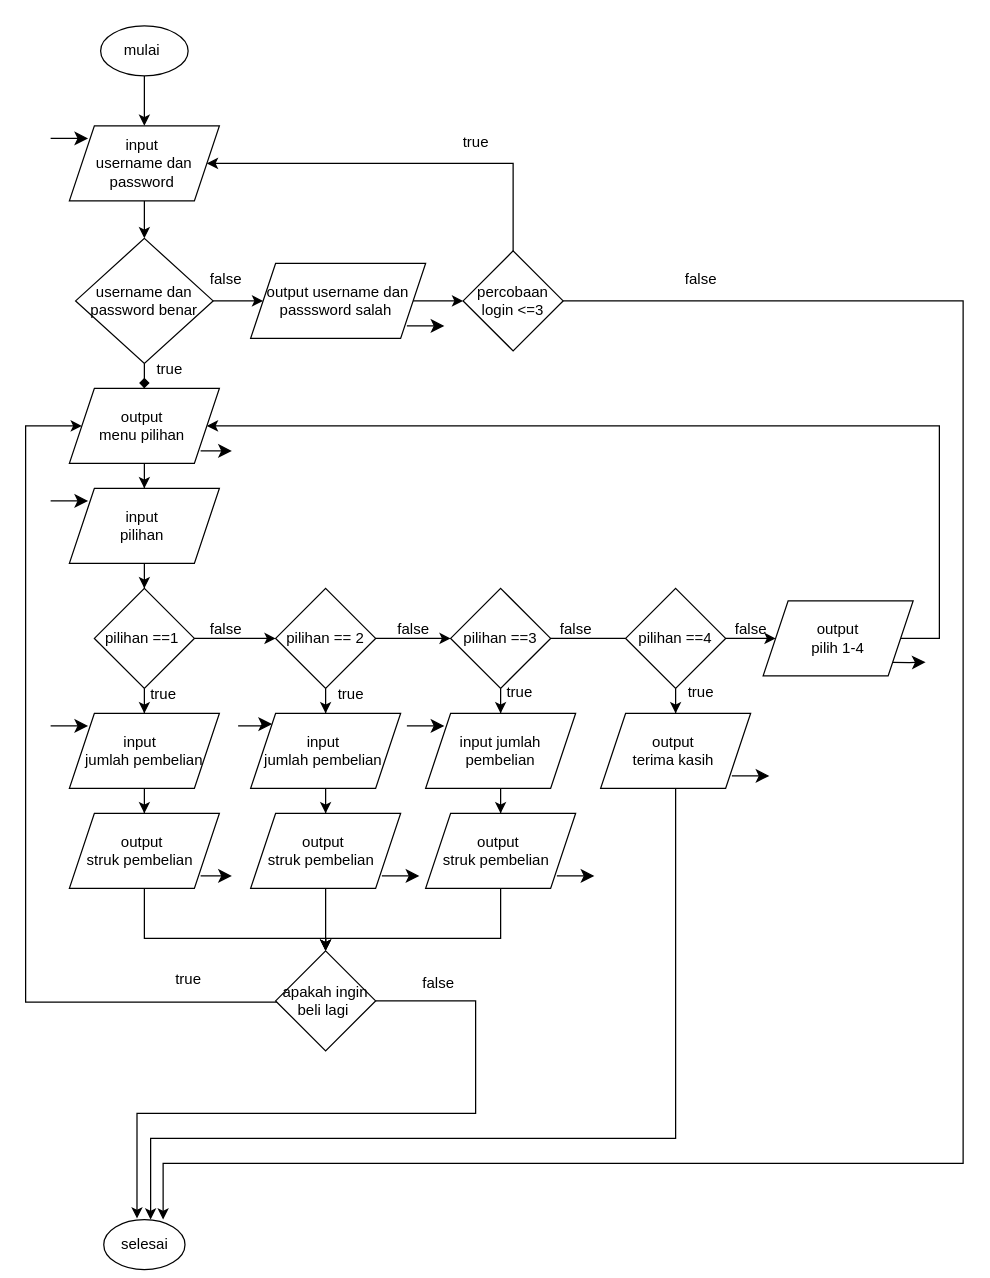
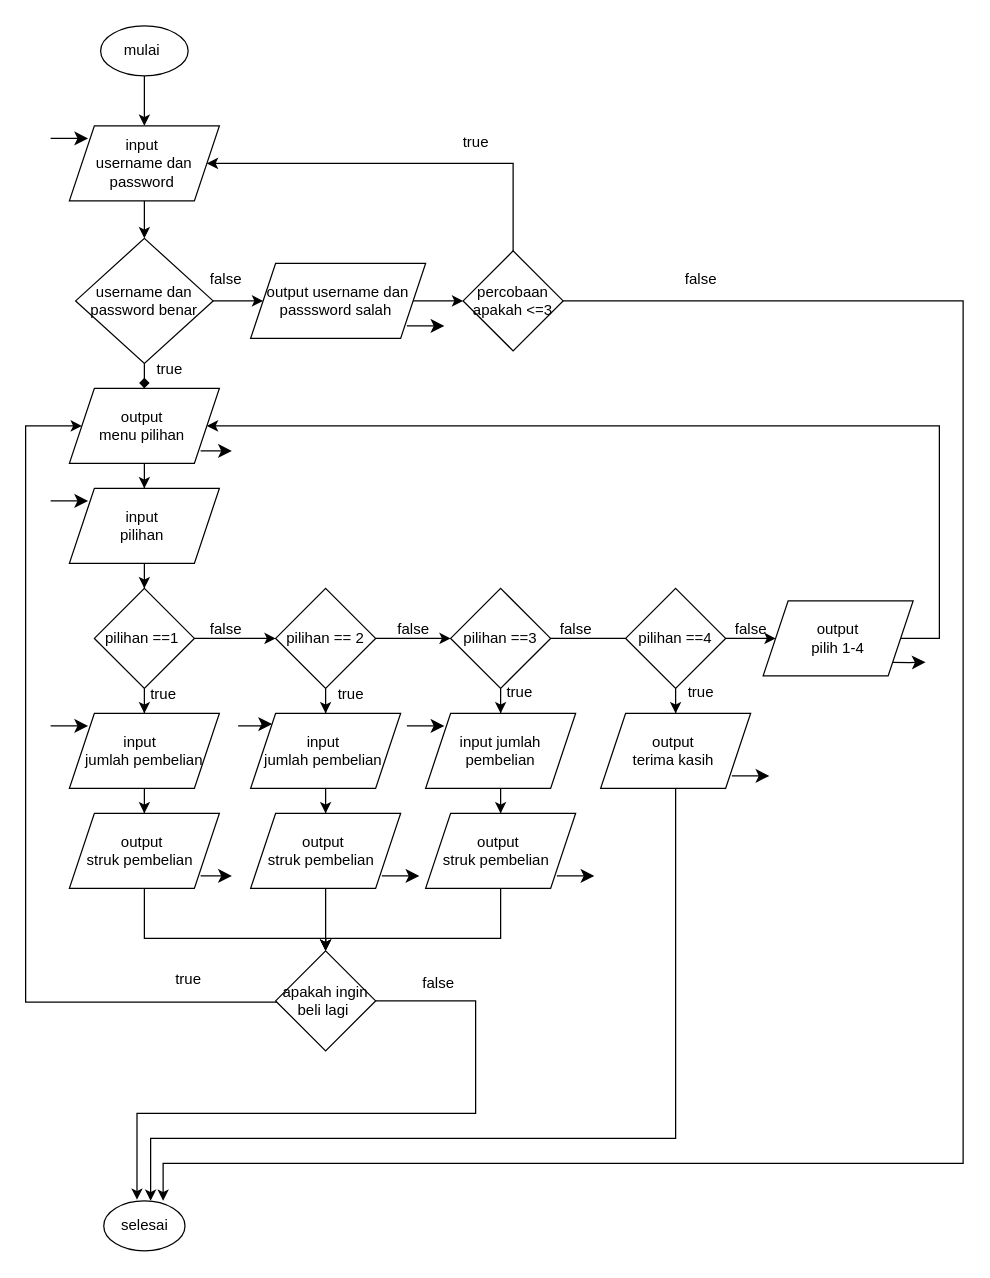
(513, 301) -> (513, 301)
(144, 1244) -> (144, 1226)
